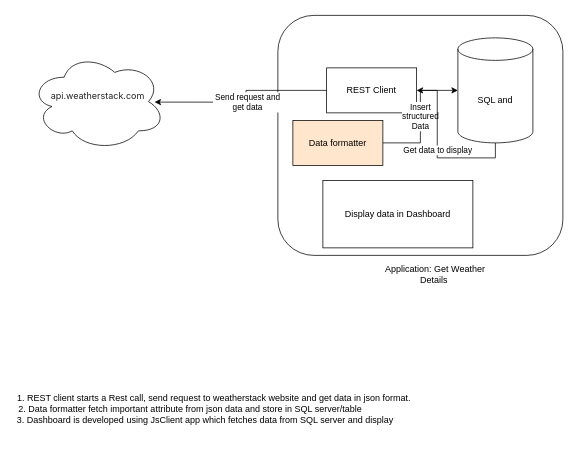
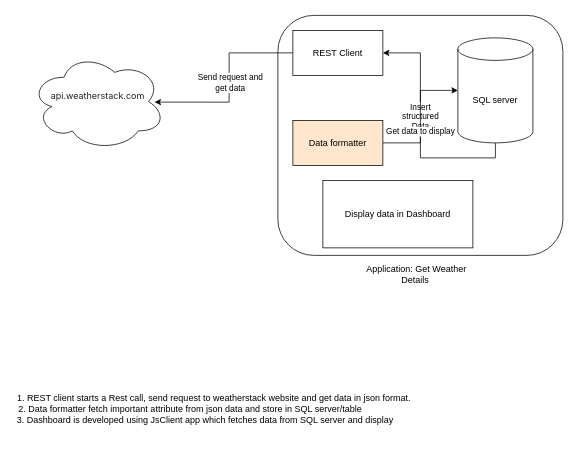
(372, 90) -> (338, 53)
(495, 100) -> (495, 100)
(435, 274) -> (417, 274)
